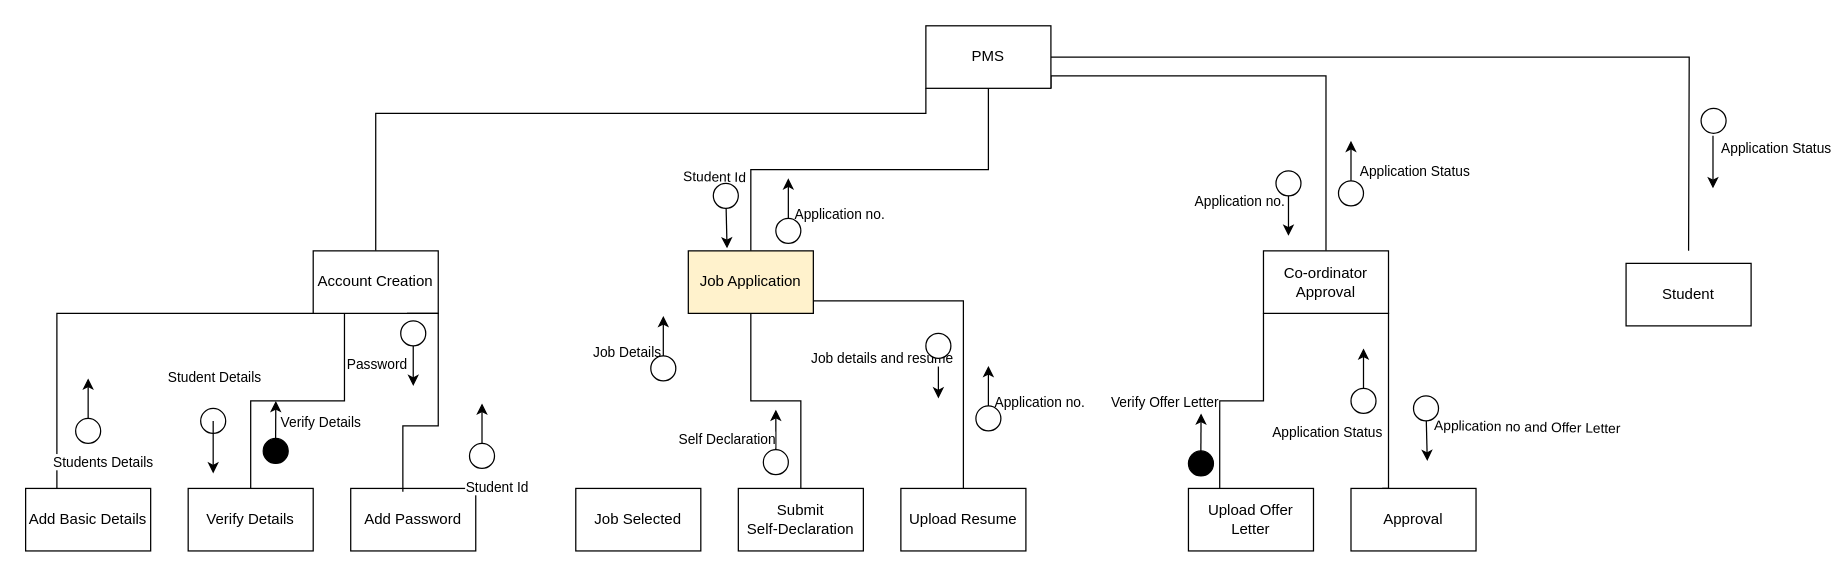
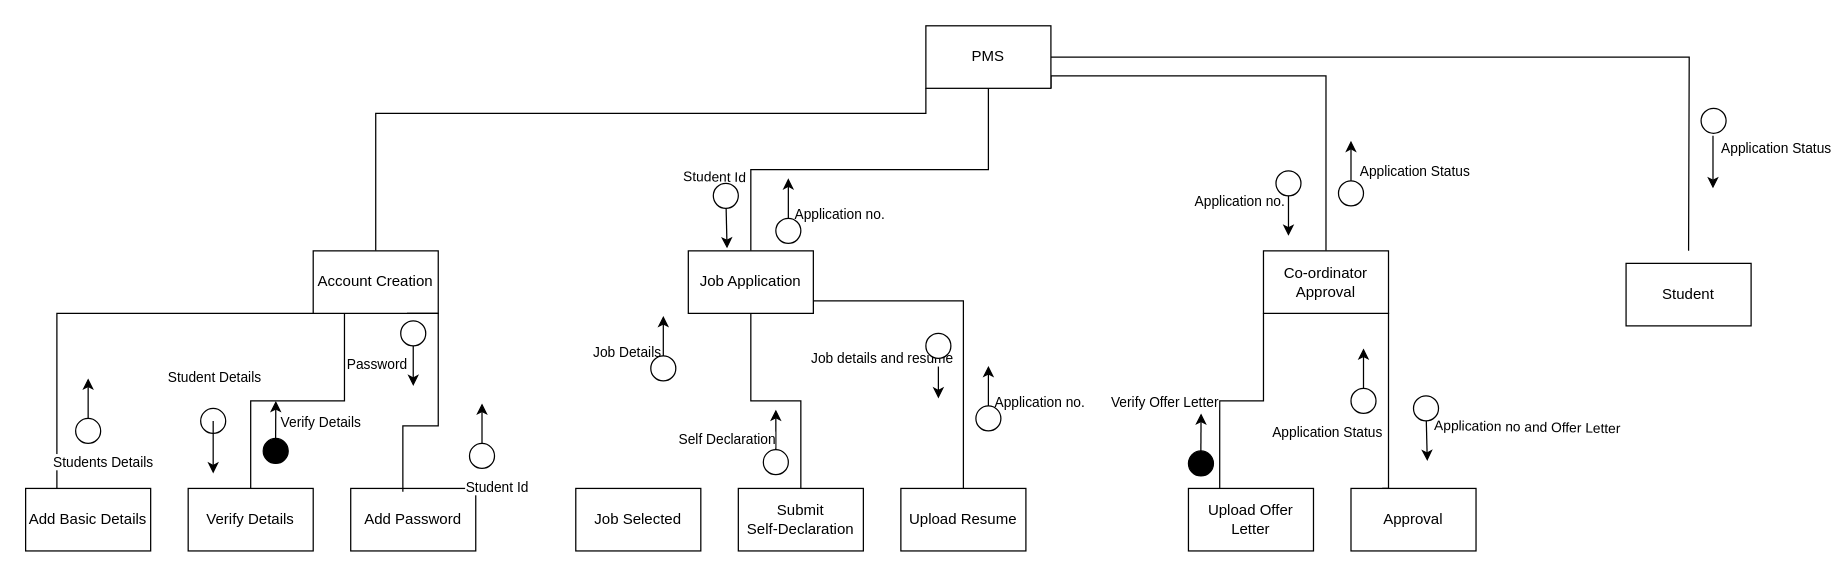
(751, 282) -> (751, 282)
